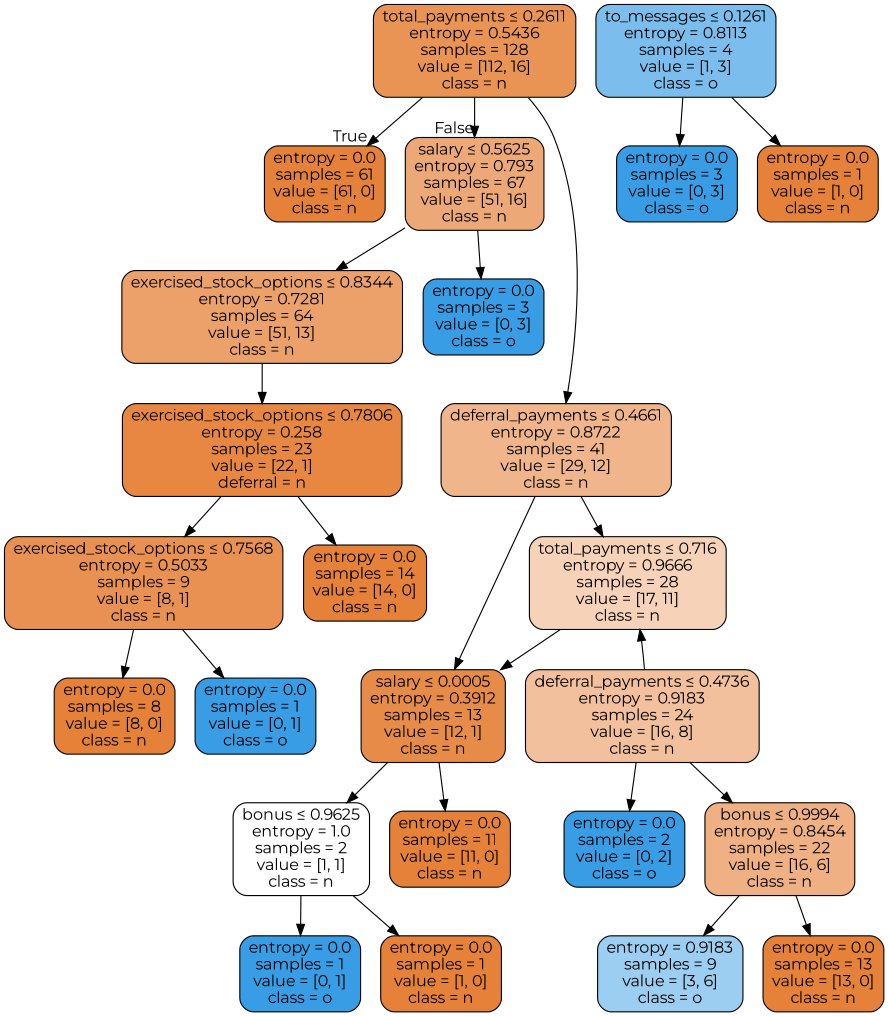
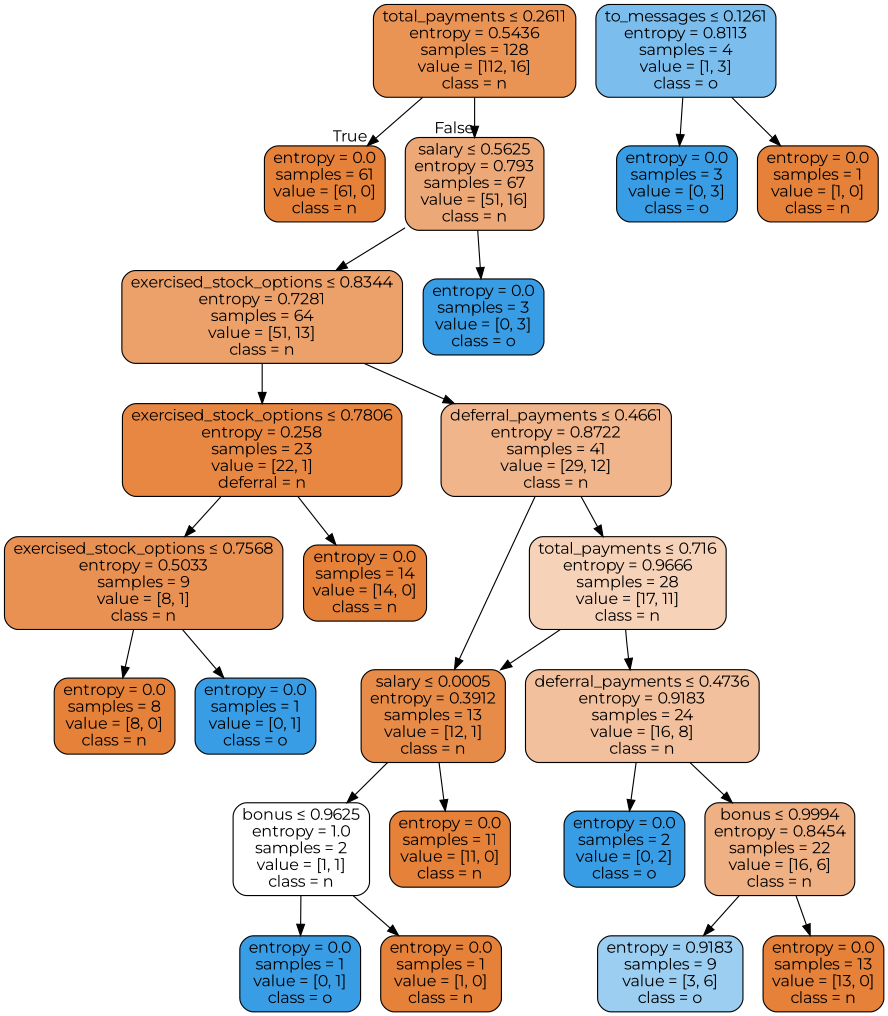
(576, 240) -> (404, 381)
(643, 655) -> (627, 644)
